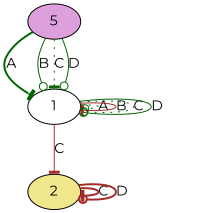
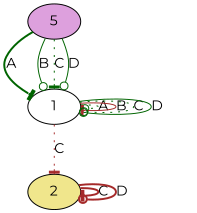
(54, 147) -> (54, 147)
